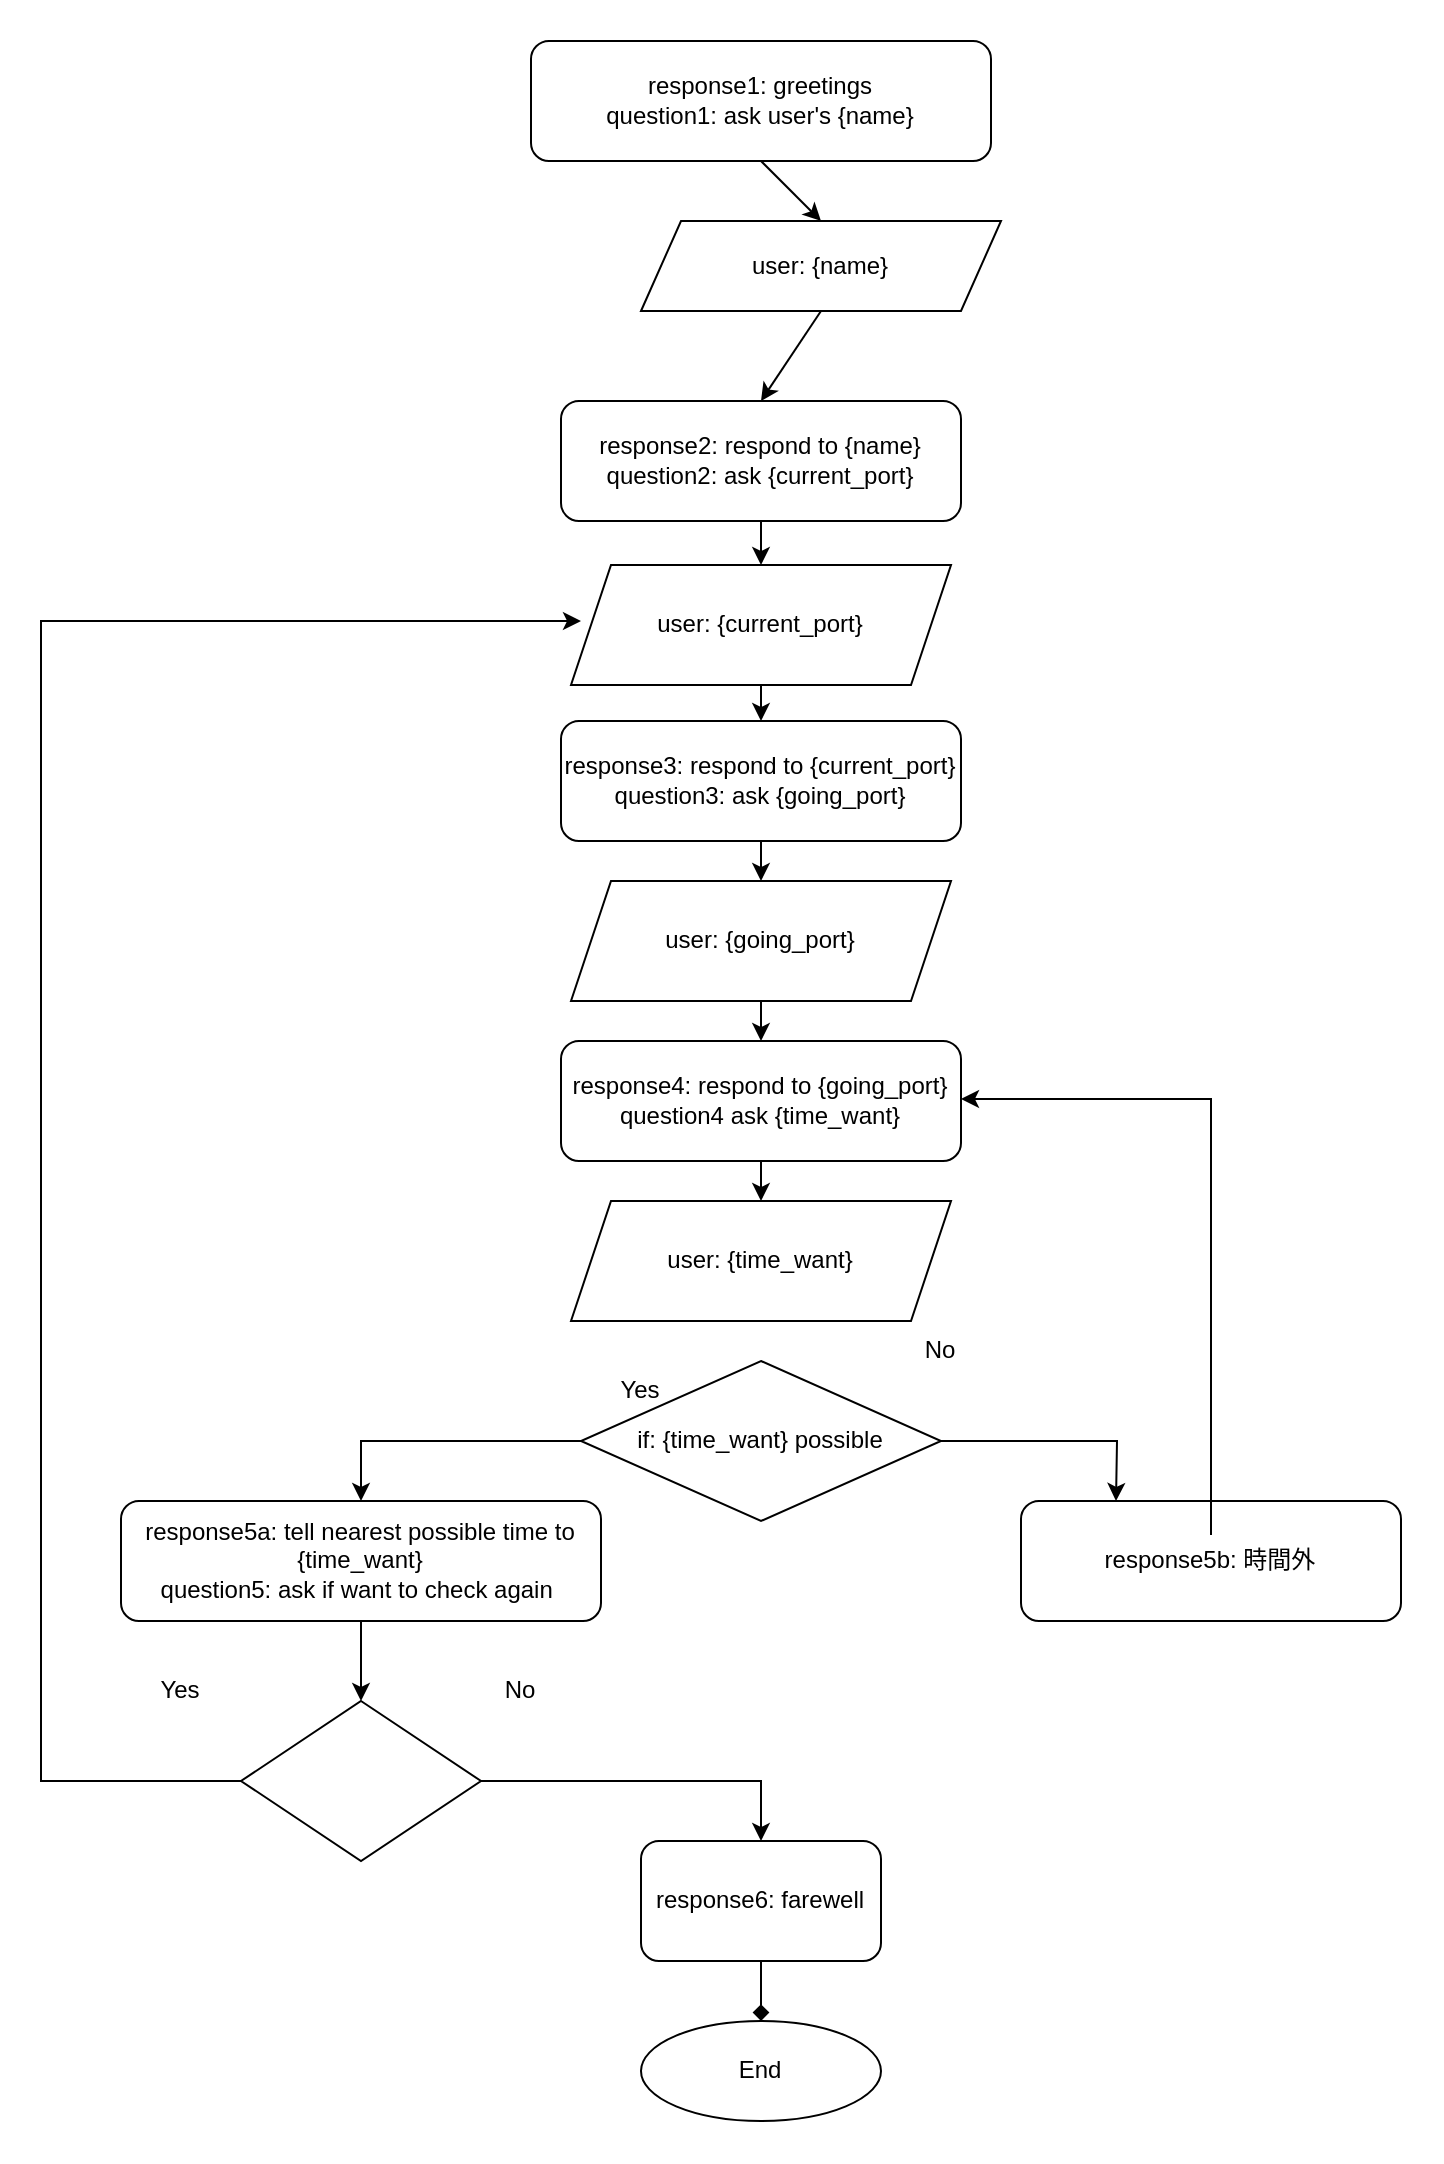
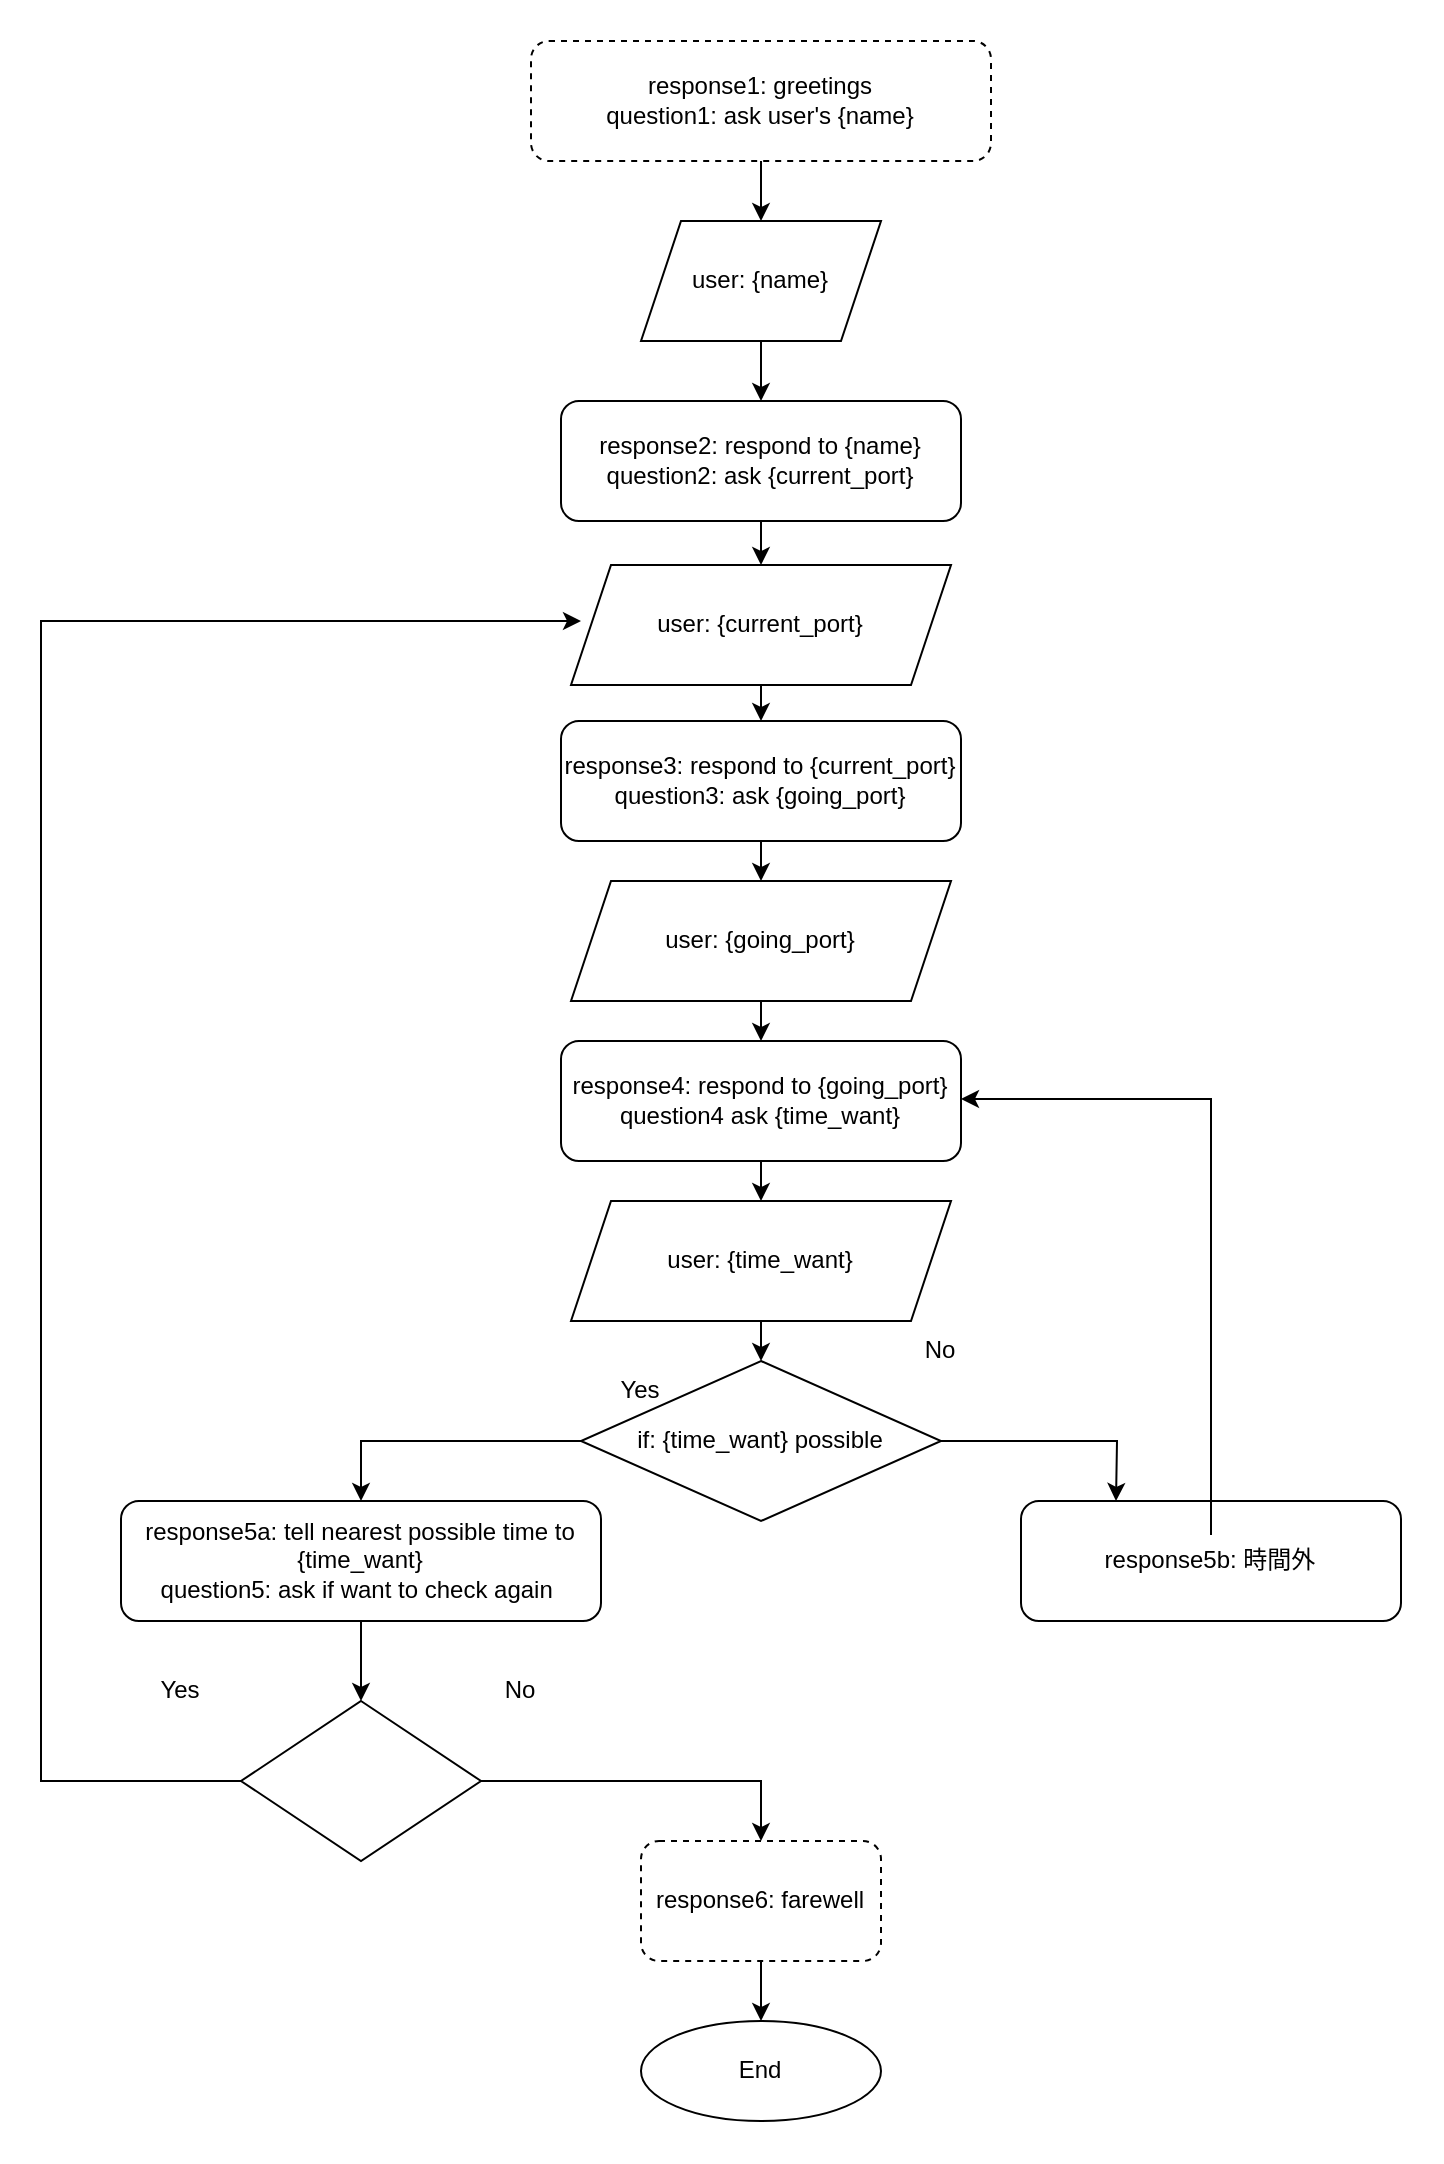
(761, 101) -> (761, 101)
(821, 266) -> (761, 281)
none -> (761, 1334)
(761, 1901) -> (761, 1901)
(761, 2005) -> (761, 2006)
